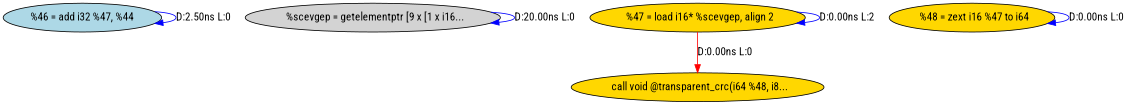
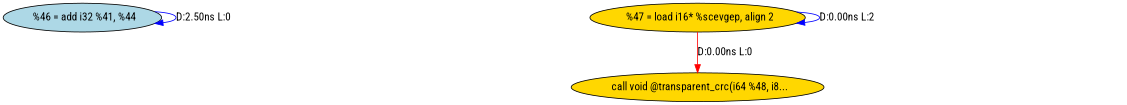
(82, 18) -> (82, 18)
(373, 18) -> none
(972, 18) -> none
